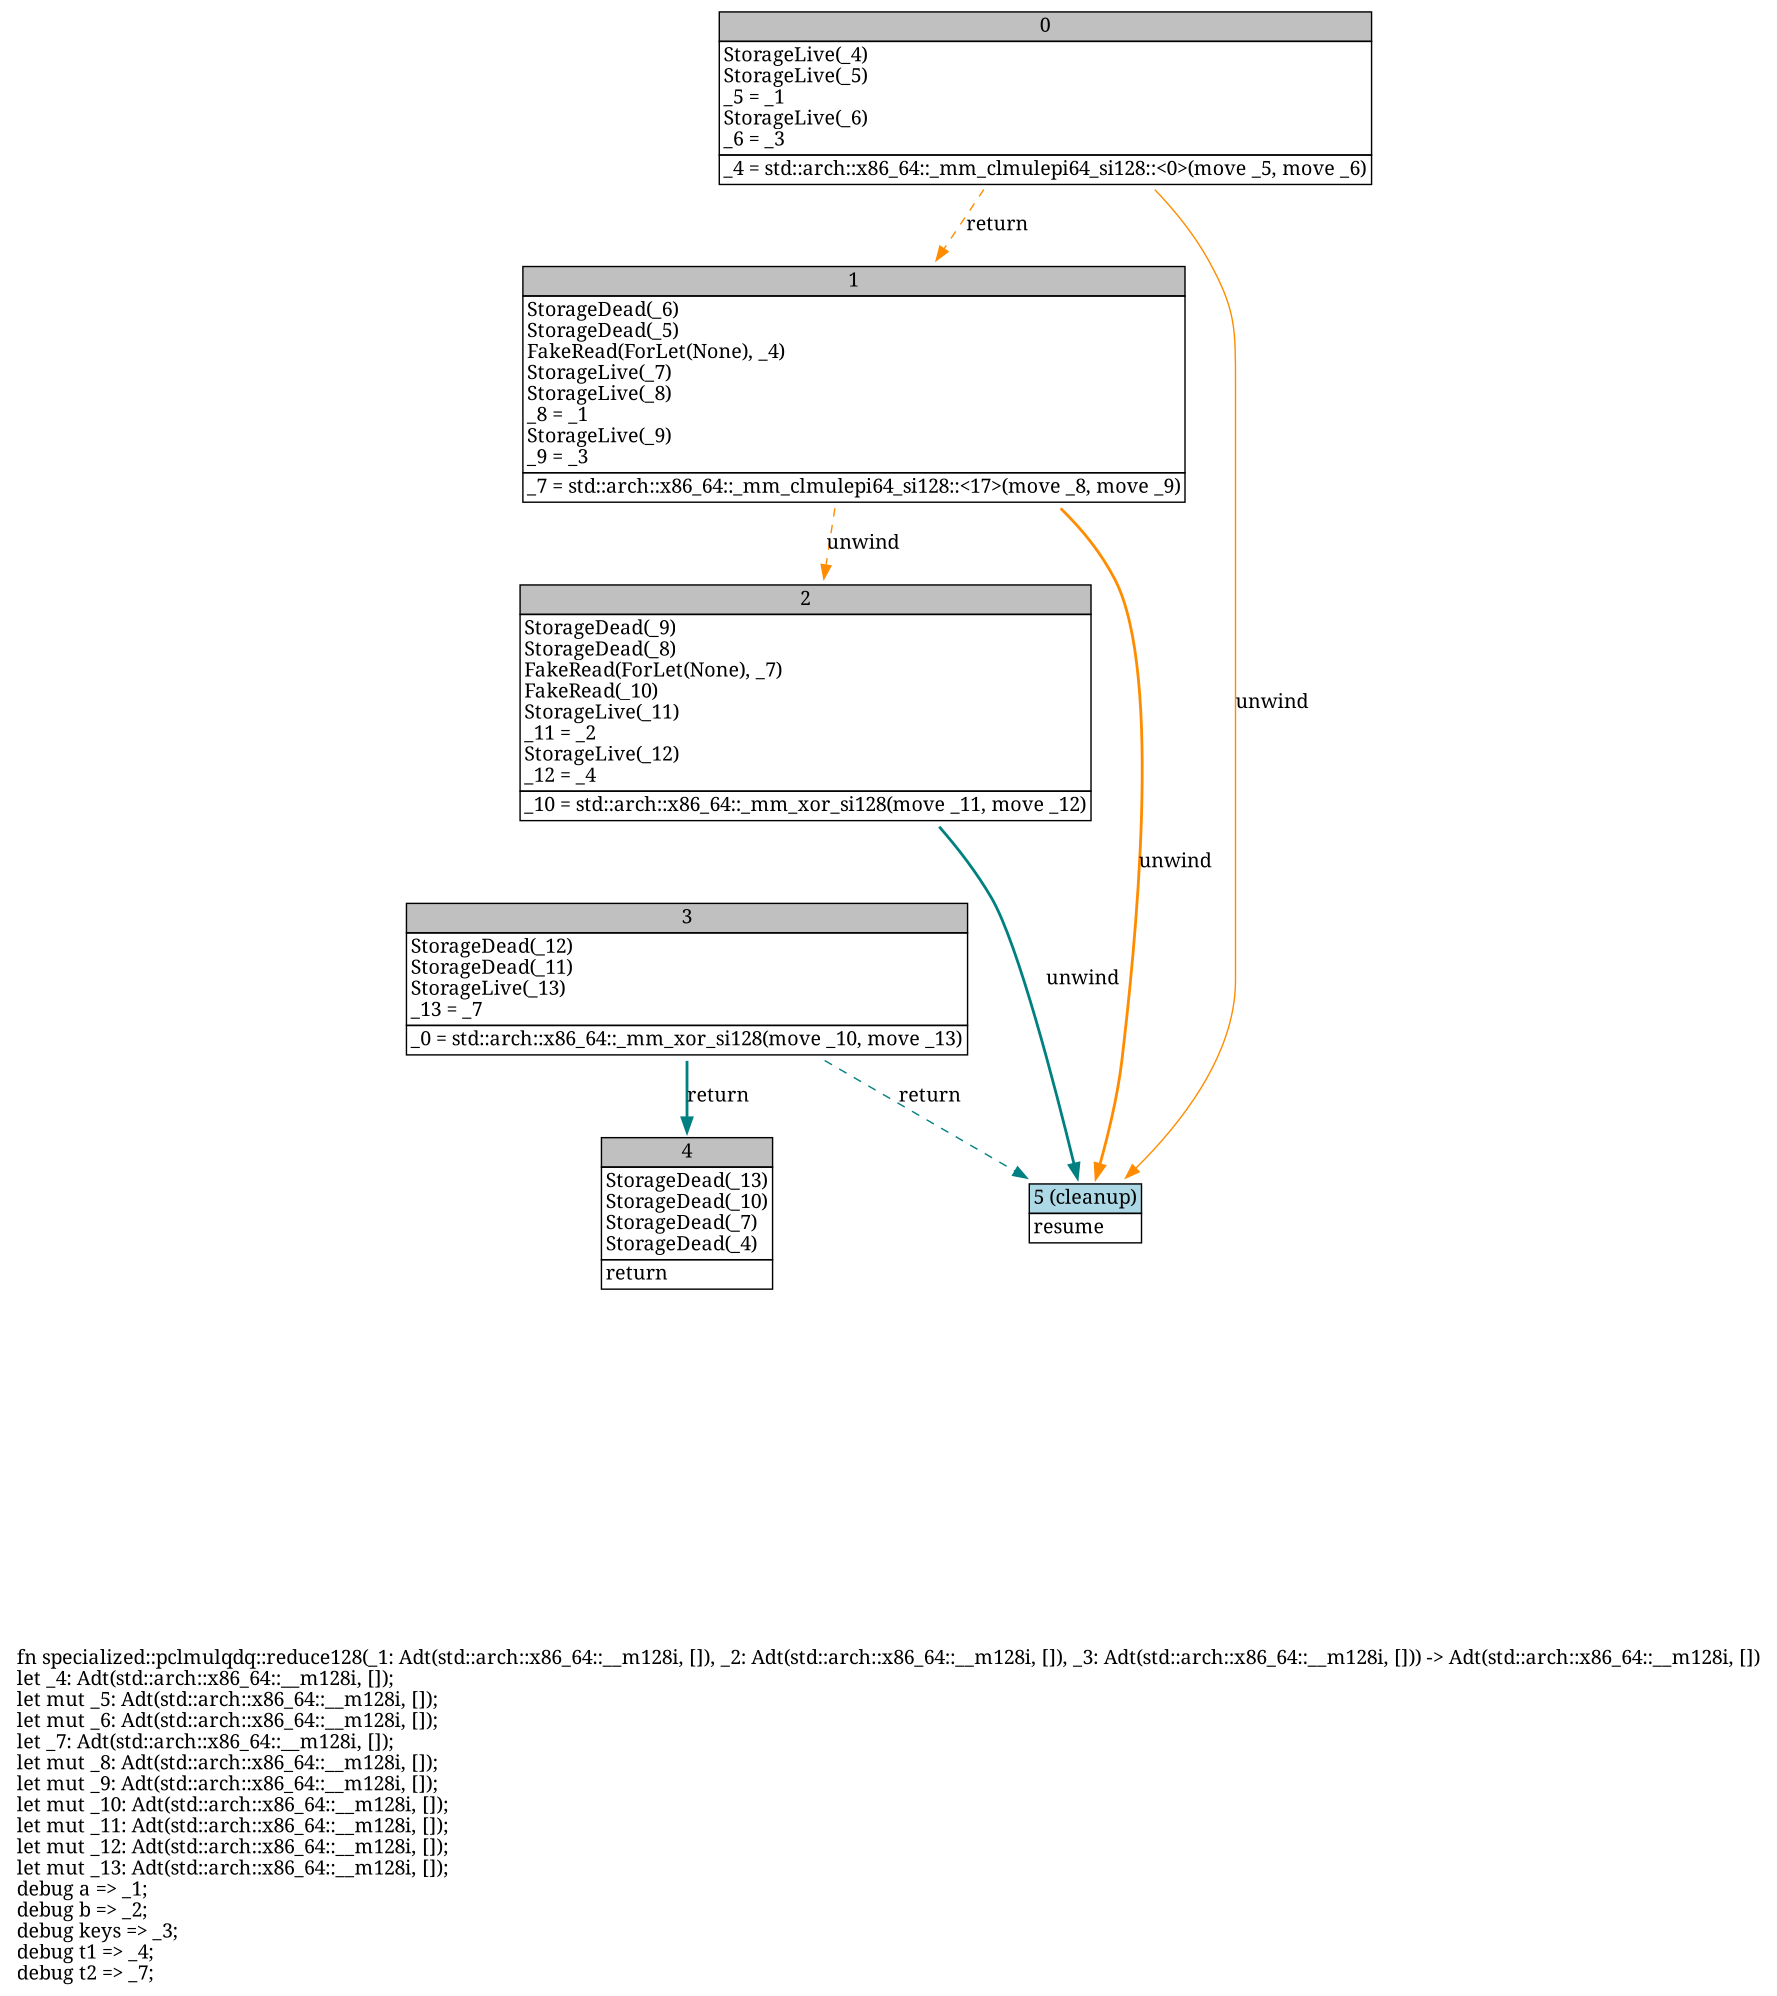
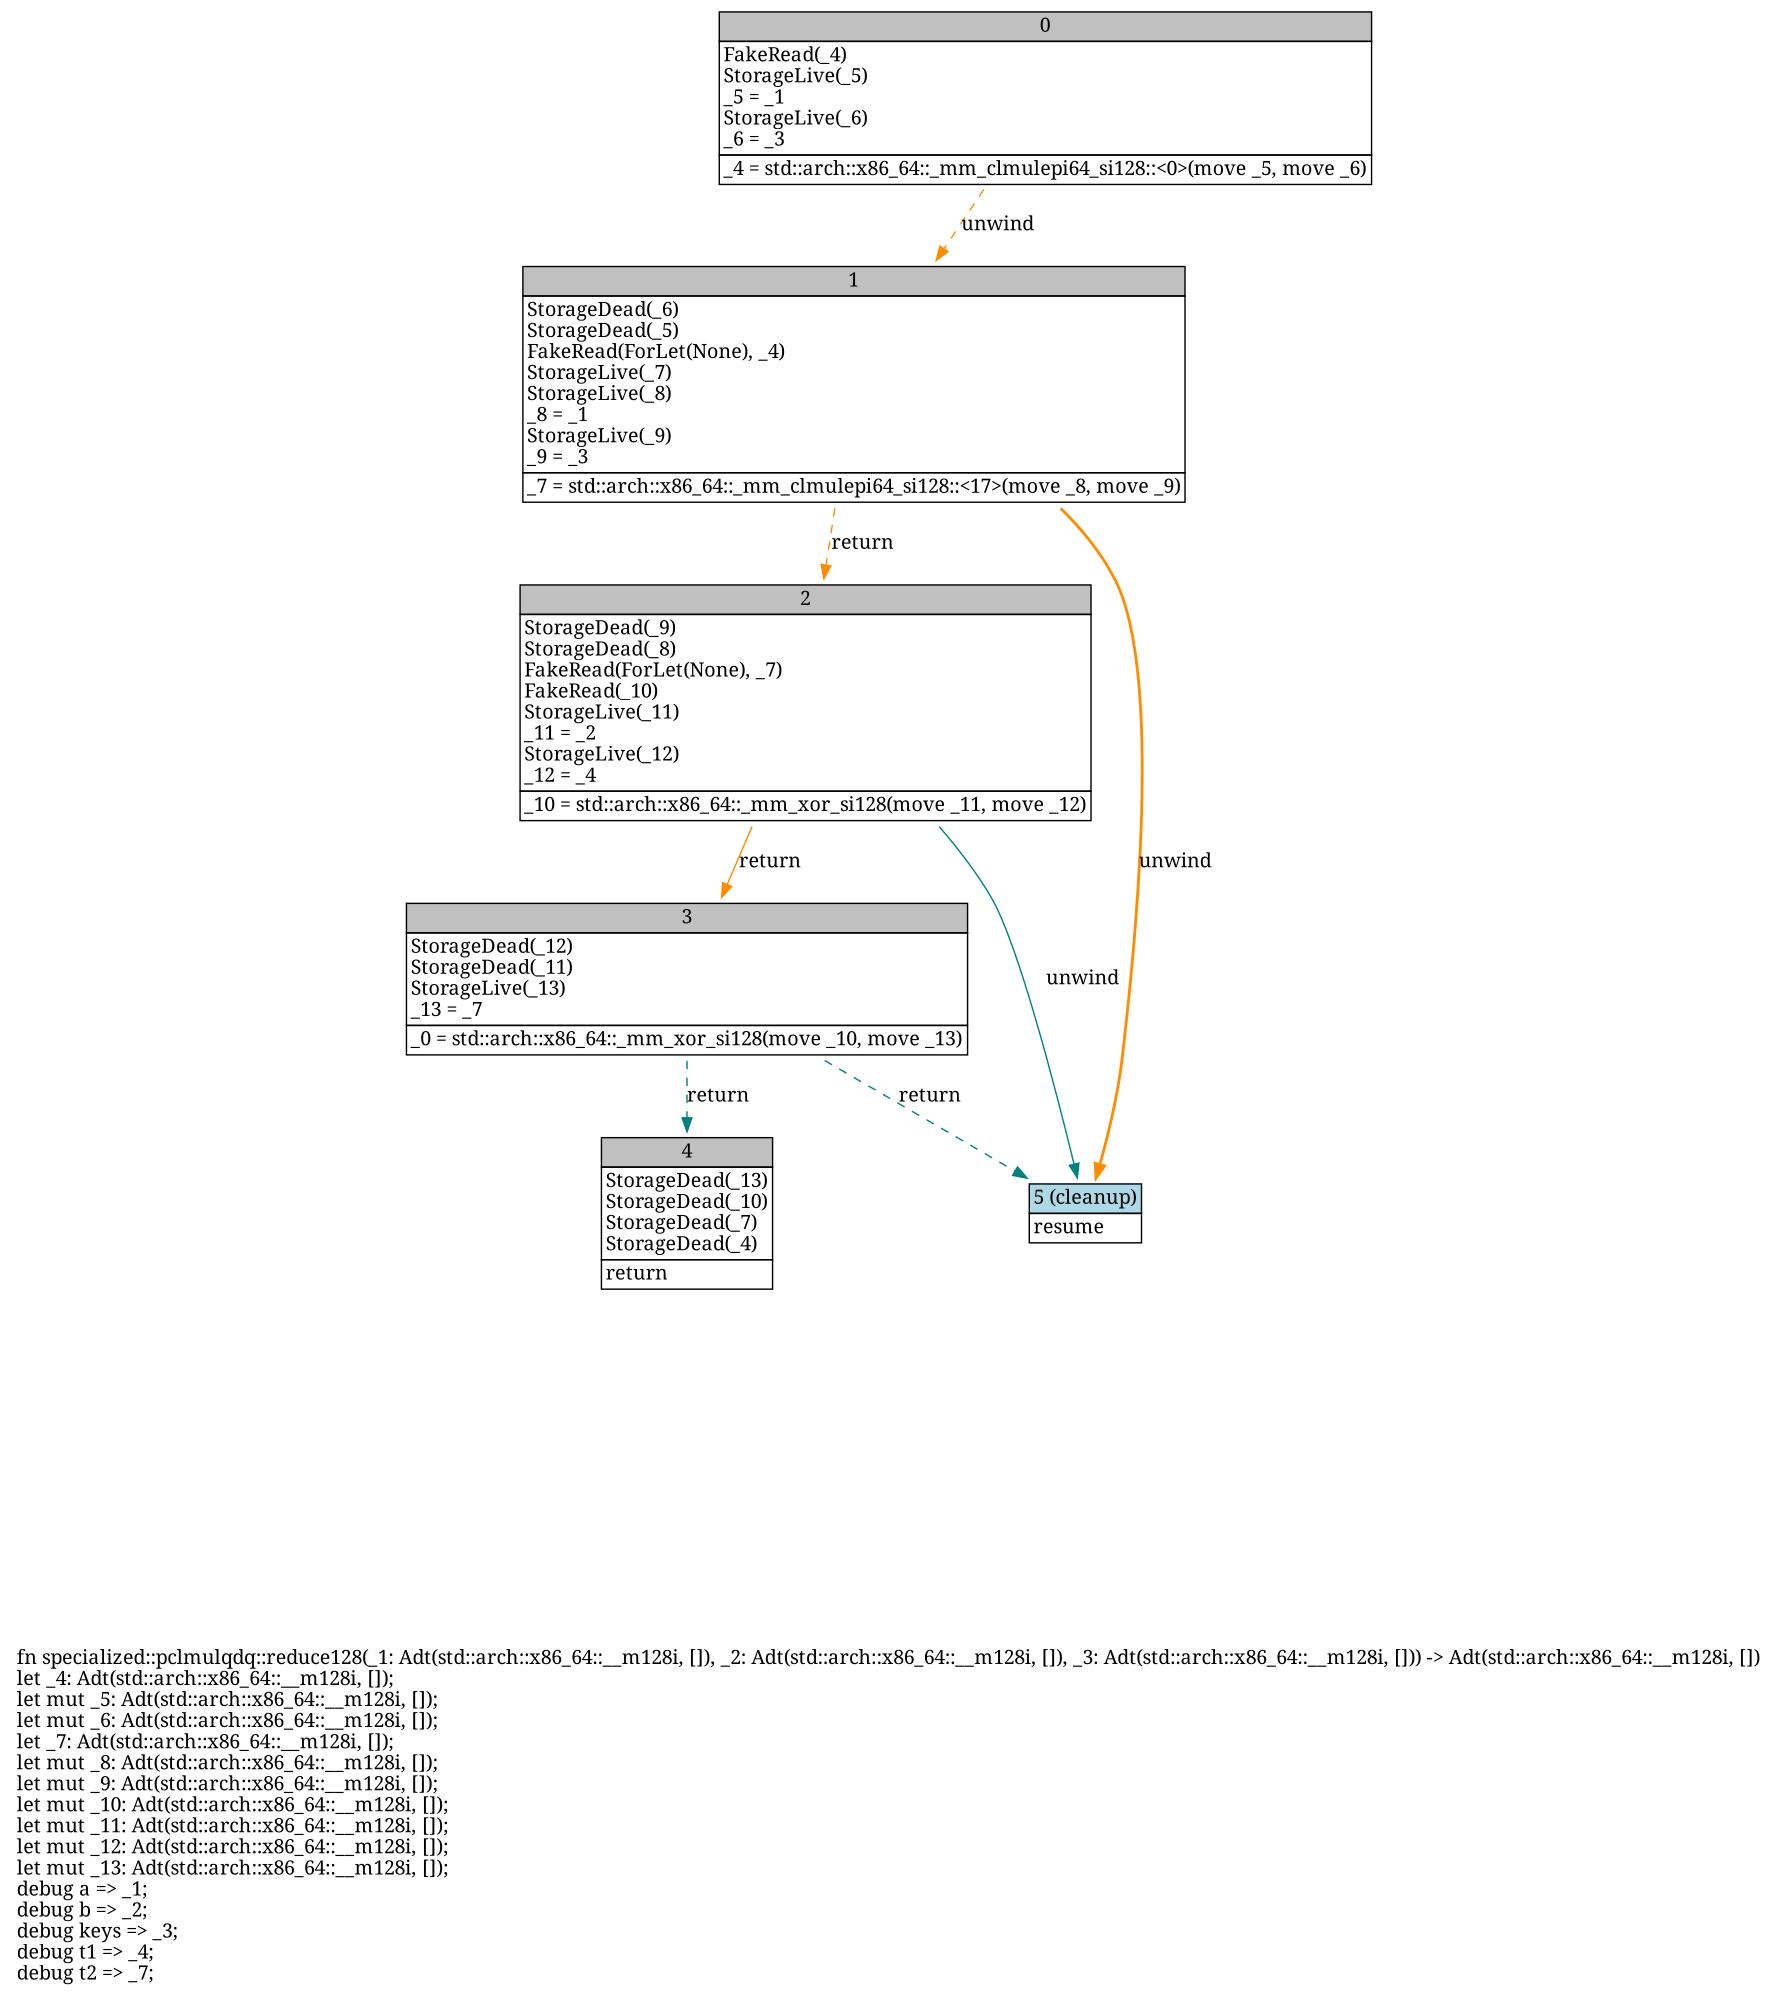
(796, 55) -> (785, 55)
(998, 225) -> (998, 225)
(863, 544) -> (863, 544)
(1235, 682) -> none
none -> (740, 855)
(1026, 987) -> (1026, 987)
(687, 1089) -> (687, 1089)
